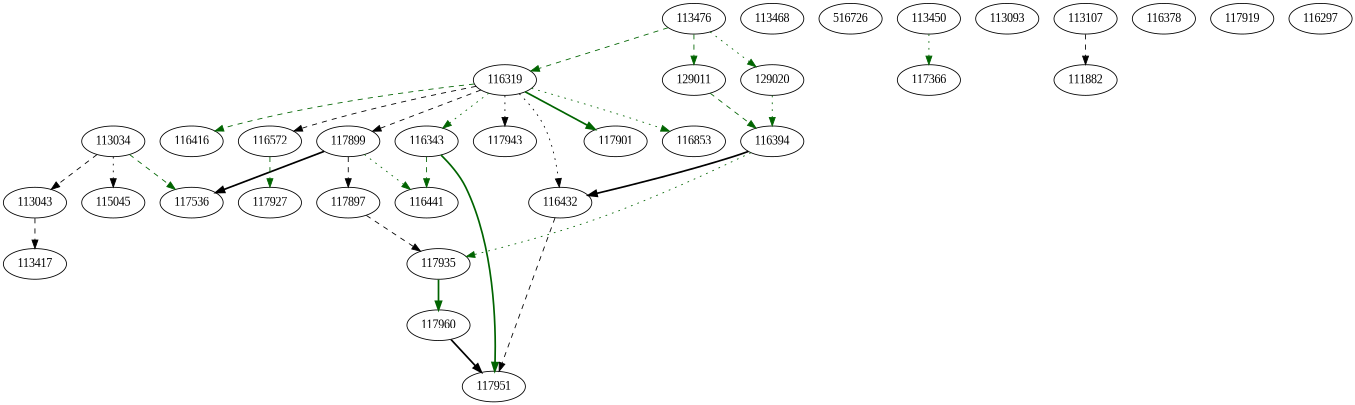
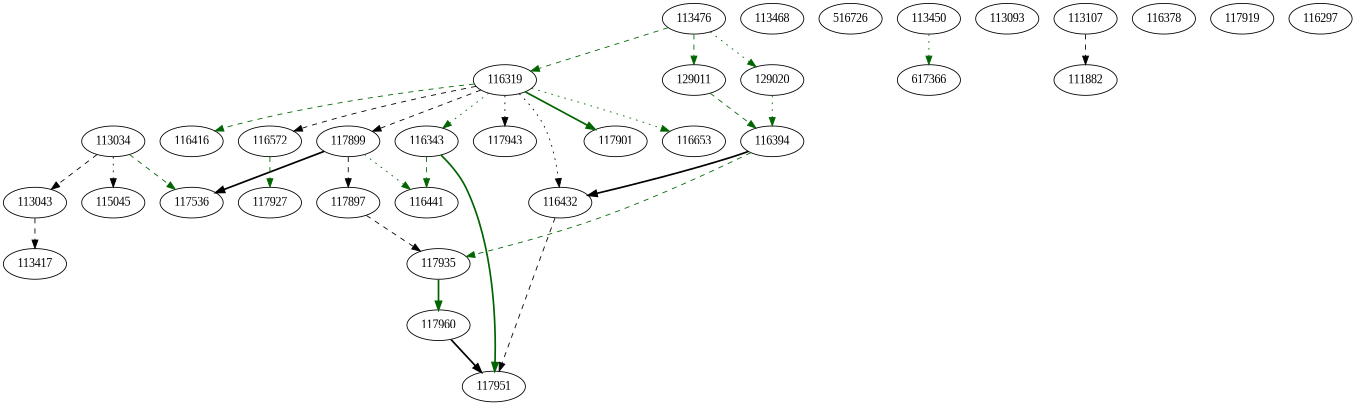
(929, 80) -> (929, 80)
(694, 141) -> (694, 141)
(616, 212) -> (616, 212)
